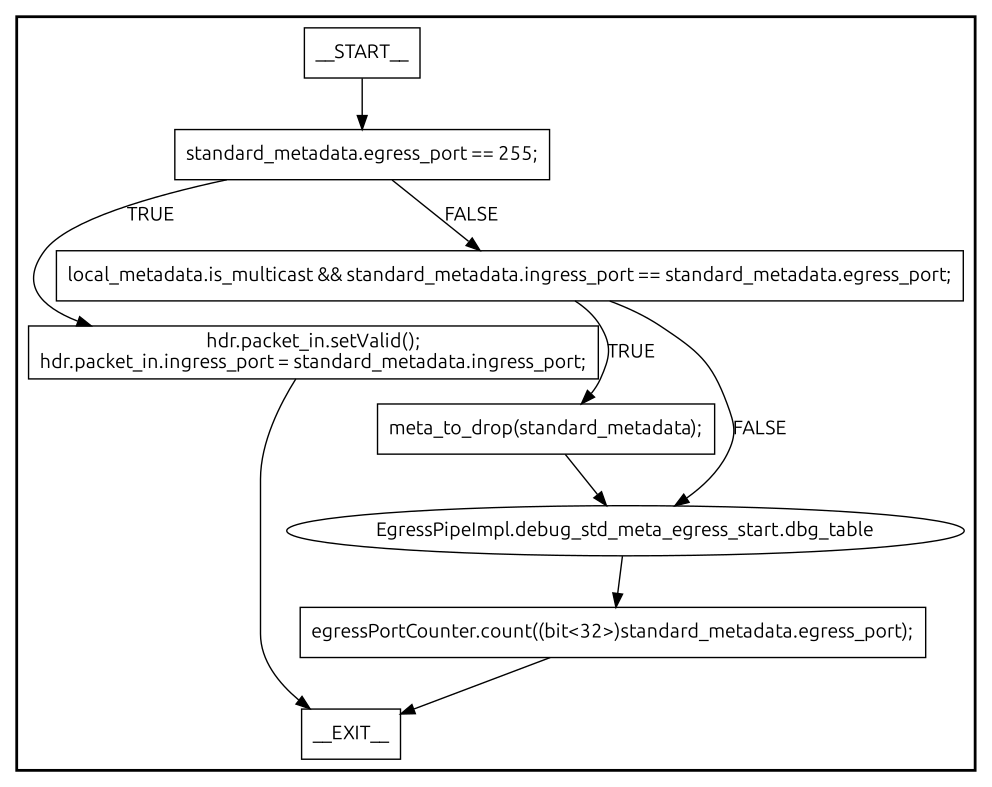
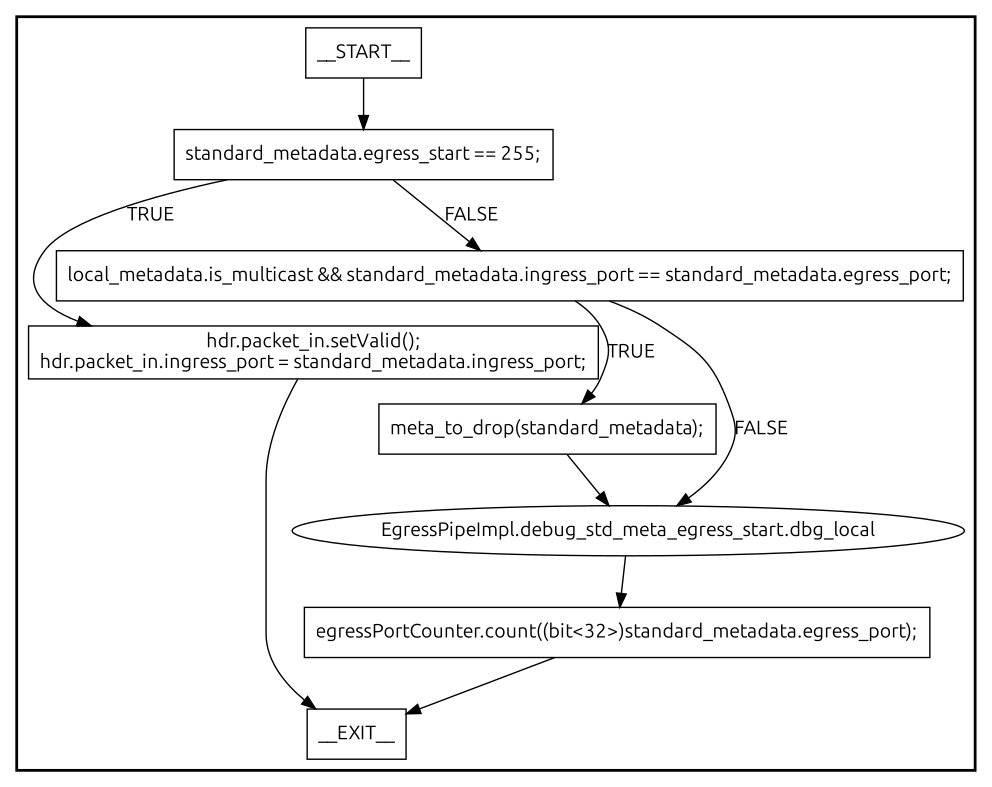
(362, 155) -> (364, 155)
(625, 531) -> (628, 531)
